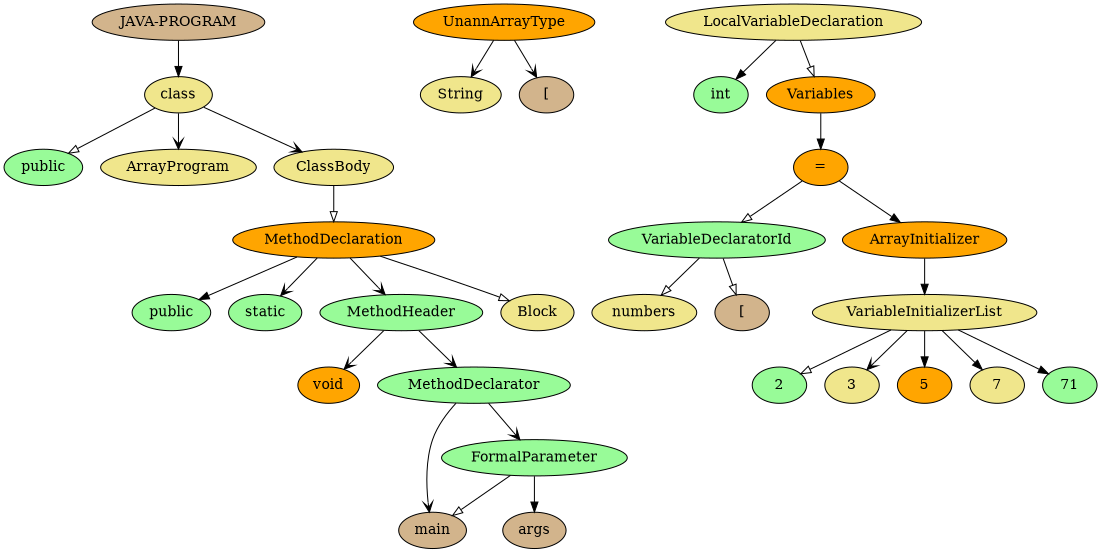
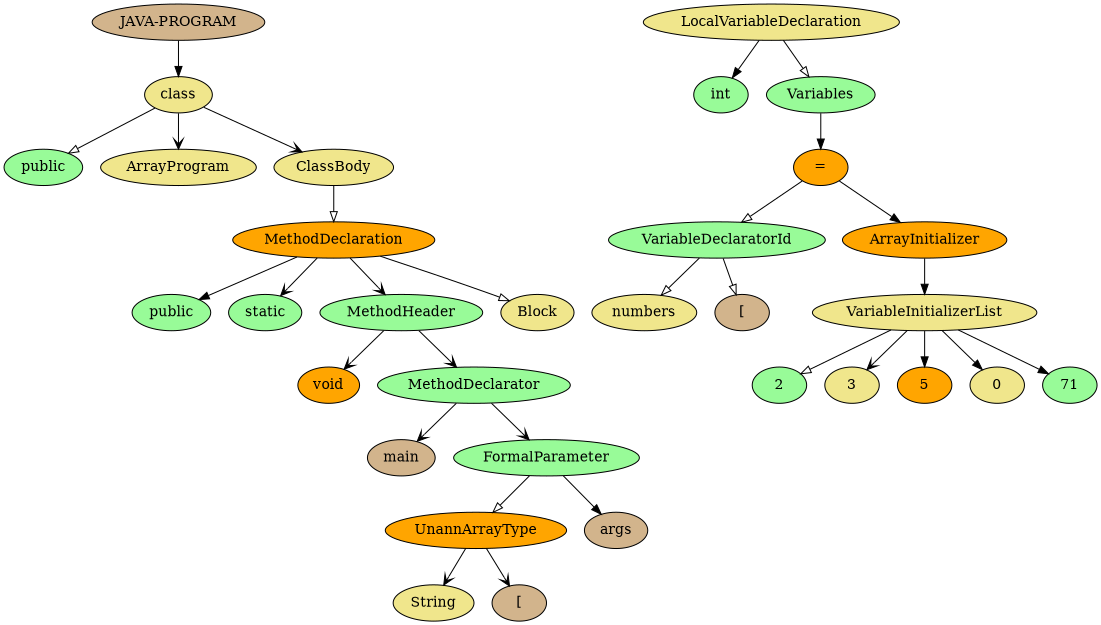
(821, 95) -> (821, 95)
(997, 385) -> (997, 385)
(486, 492) -> (515, 490)
